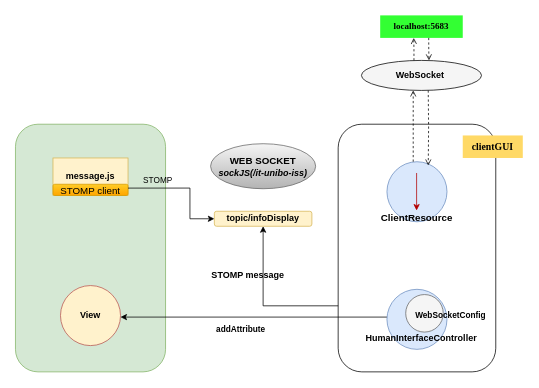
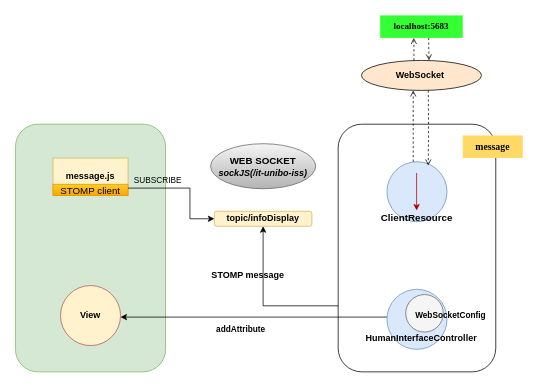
(421, 75) -> (421, 75)
(492, 147) -> (492, 147)
(158, 180) -> (158, 180)
(90, 190) -> (90, 190)
